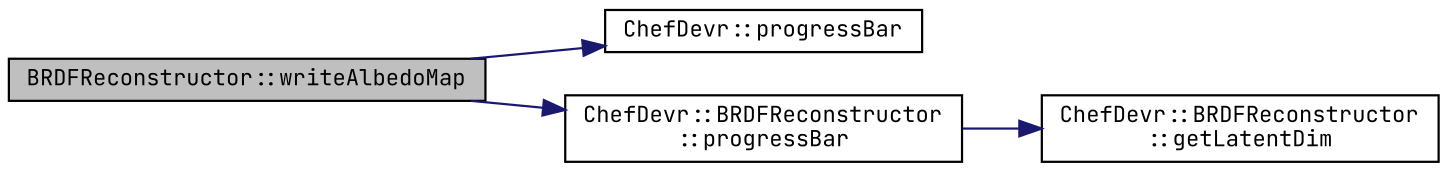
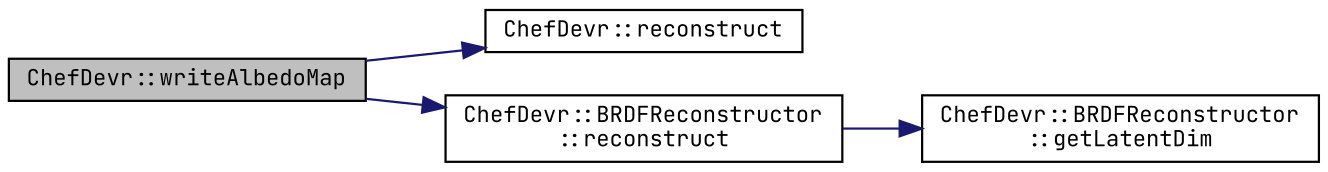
(764, 31) -> (644, 31)
(247, 80) -> (187, 80)
(764, 129) -> (644, 129)
